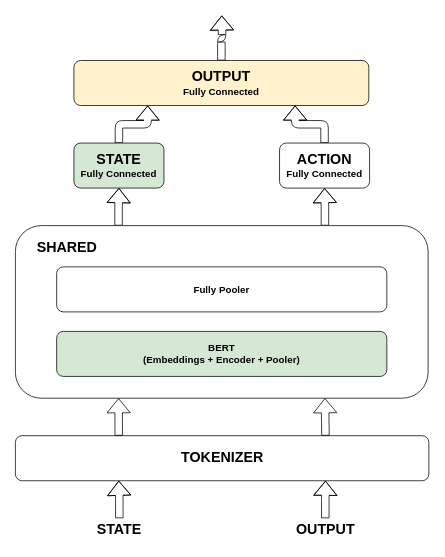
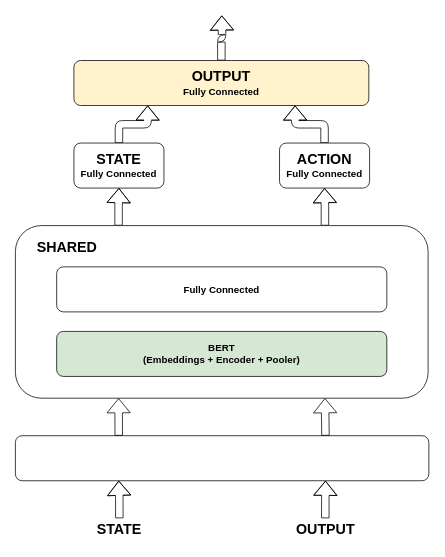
(119, 165) -> (119, 165)
(222, 289) -> (222, 289)
(222, 458) -> none
